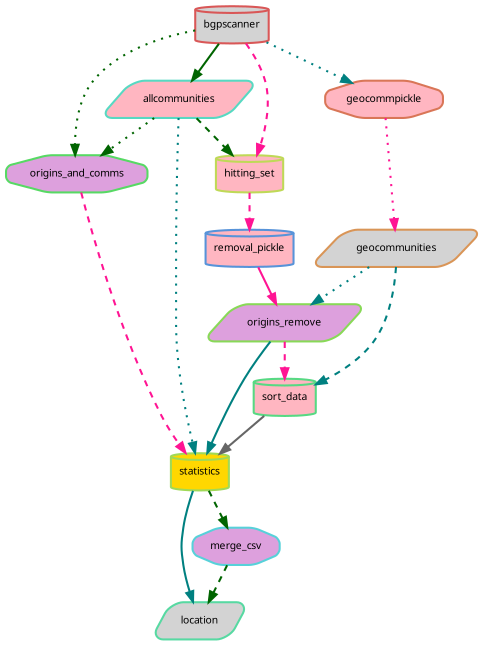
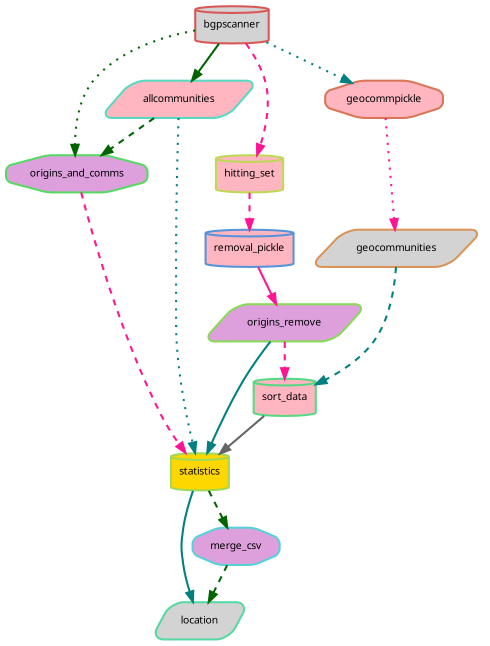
(211, 133) -> none
(132, 134) -> (132, 134)
(345, 283) -> none
